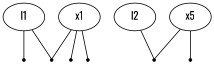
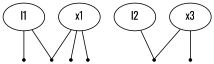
(190, 17) -> (190, 17)
